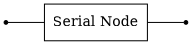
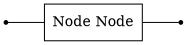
(96, 22) -> (93, 22)
